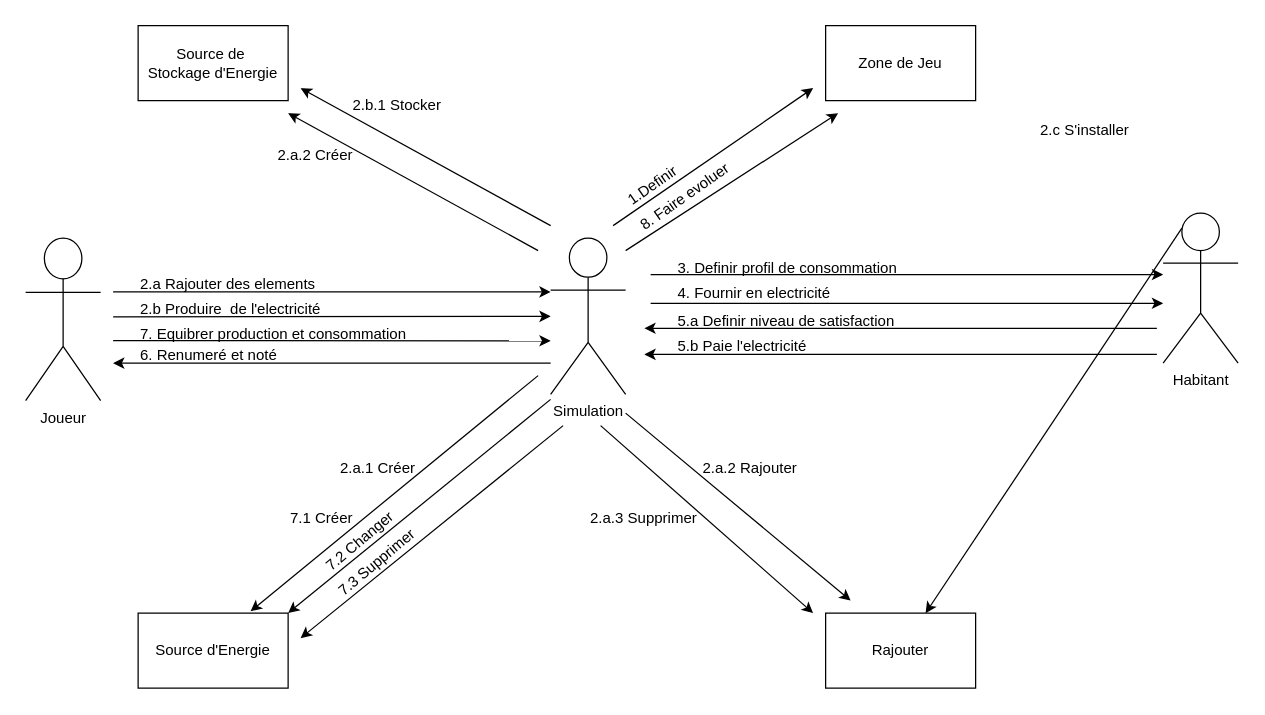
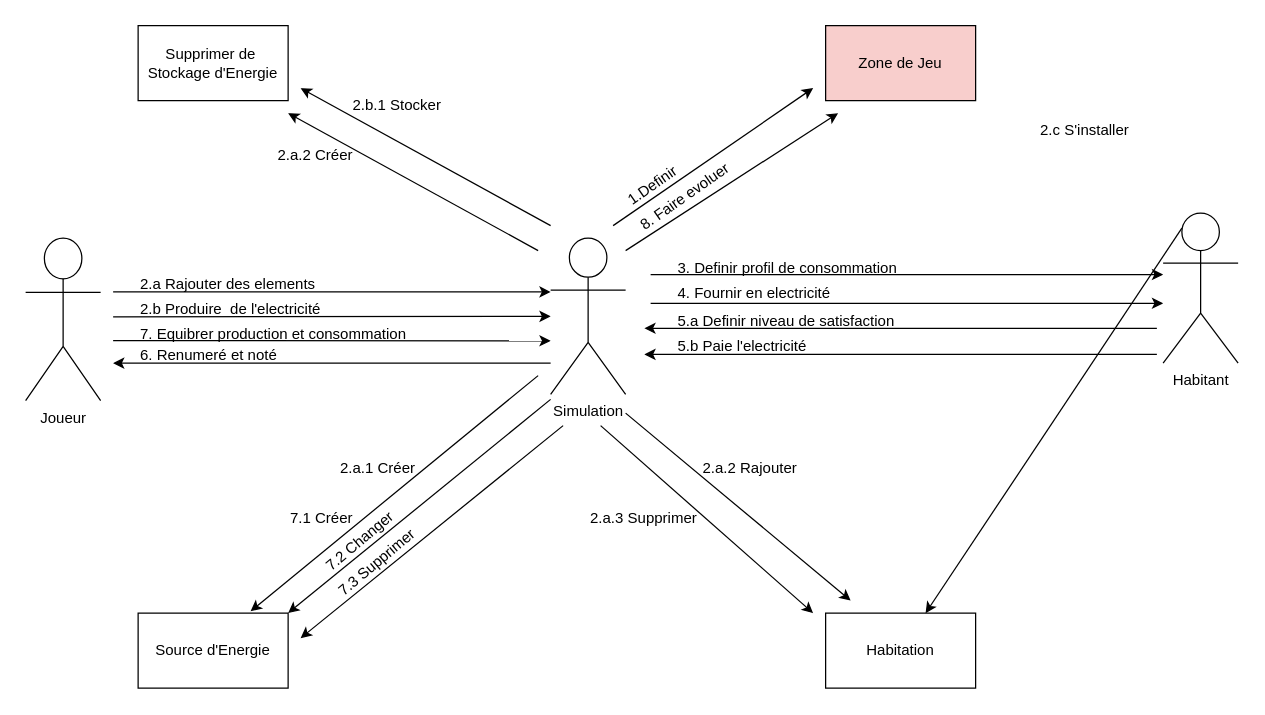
(213, 63) -> (213, 63)
(901, 63) -> (901, 63)
(901, 651) -> (901, 651)
